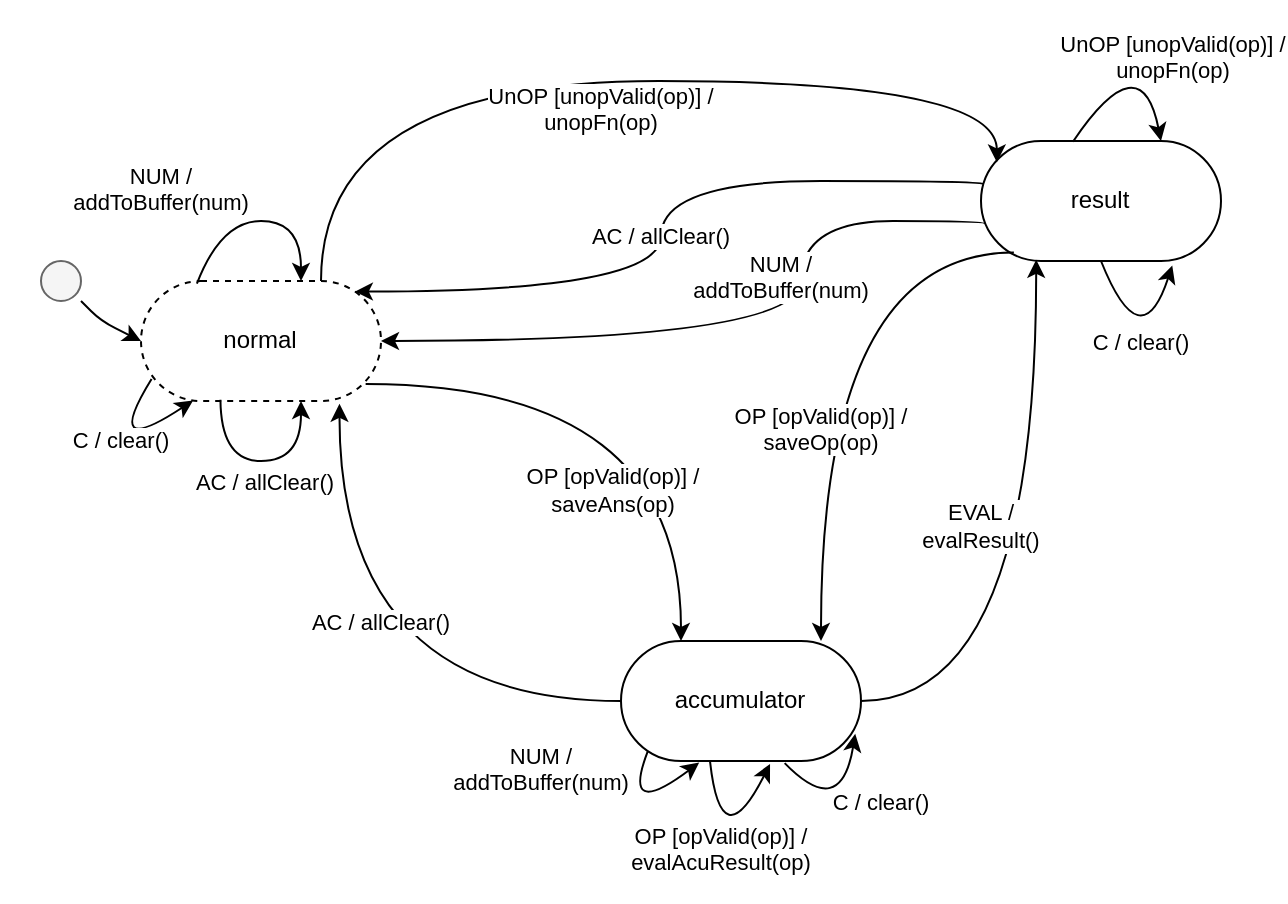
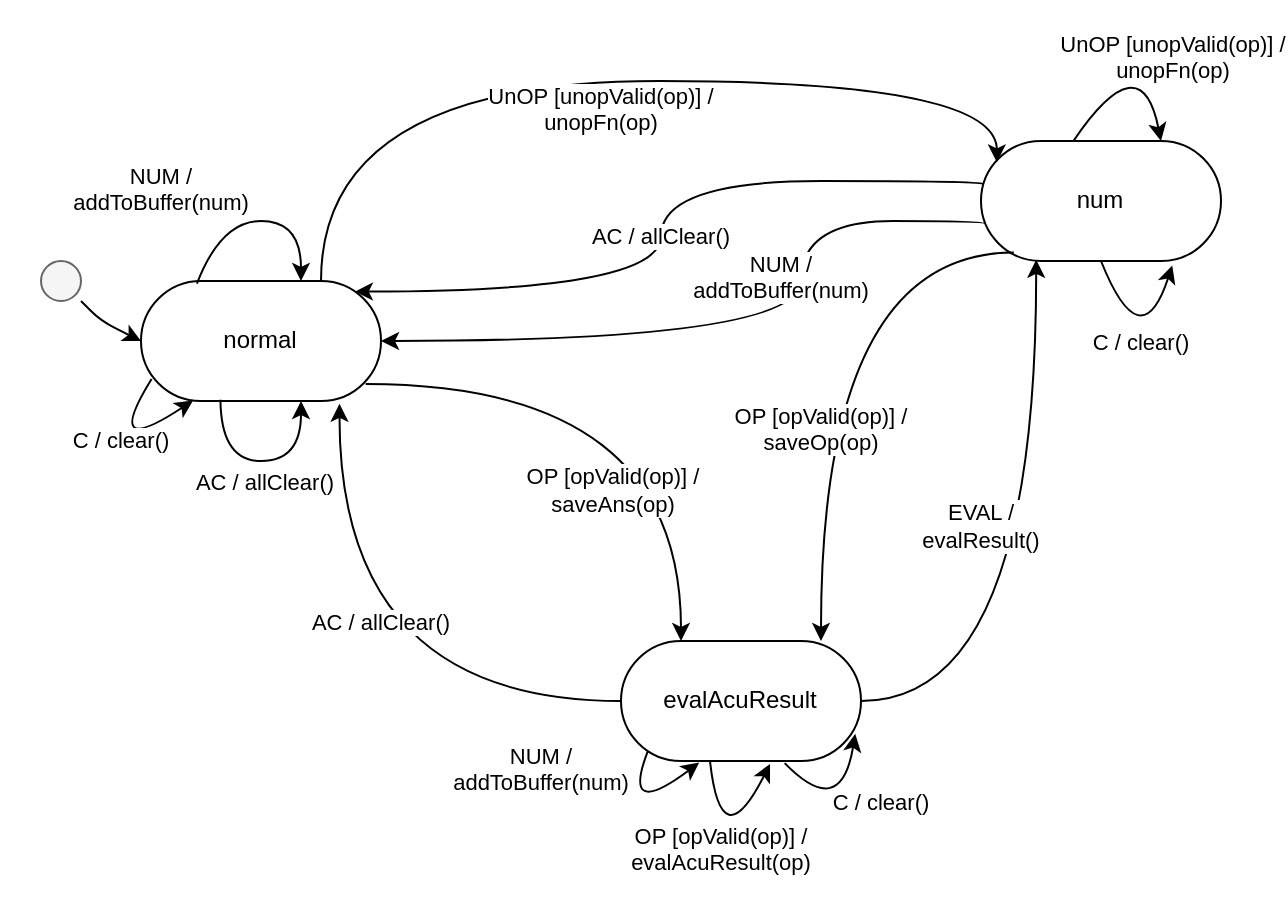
(1101, 201) -> (1101, 201)
(261, 341) -> (261, 341)
(741, 701) -> (741, 701)
